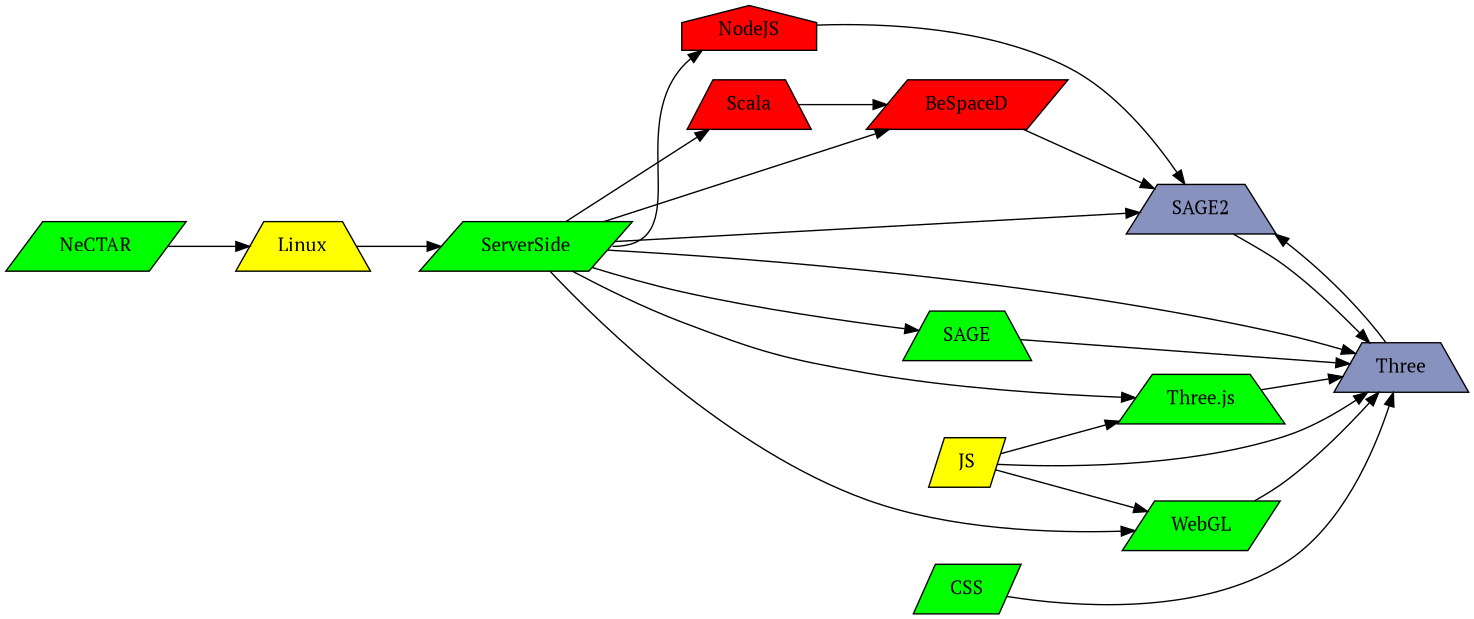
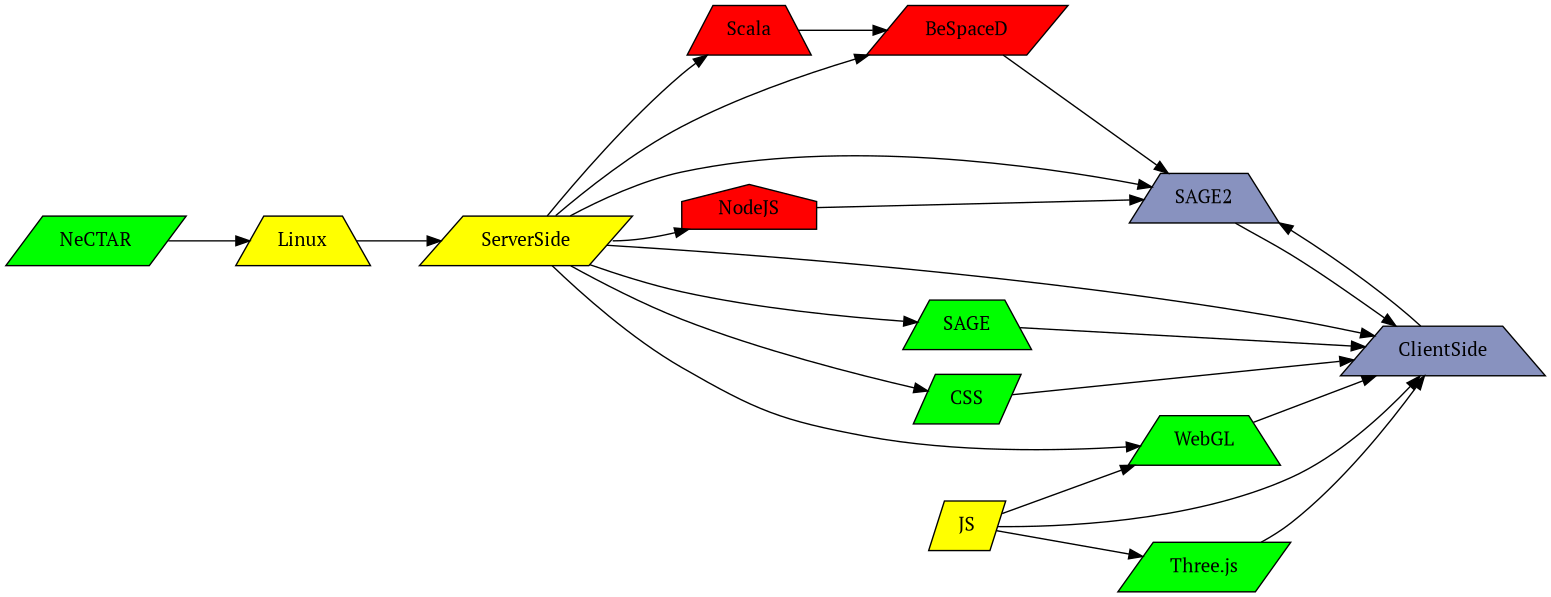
(526, 246) -> (526, 241)
(1401, 367) -> (1443, 351)
(839, 368) -> (738, 339)
(1201, 399) -> (1204, 567)
(1201, 526) -> (1204, 440)
